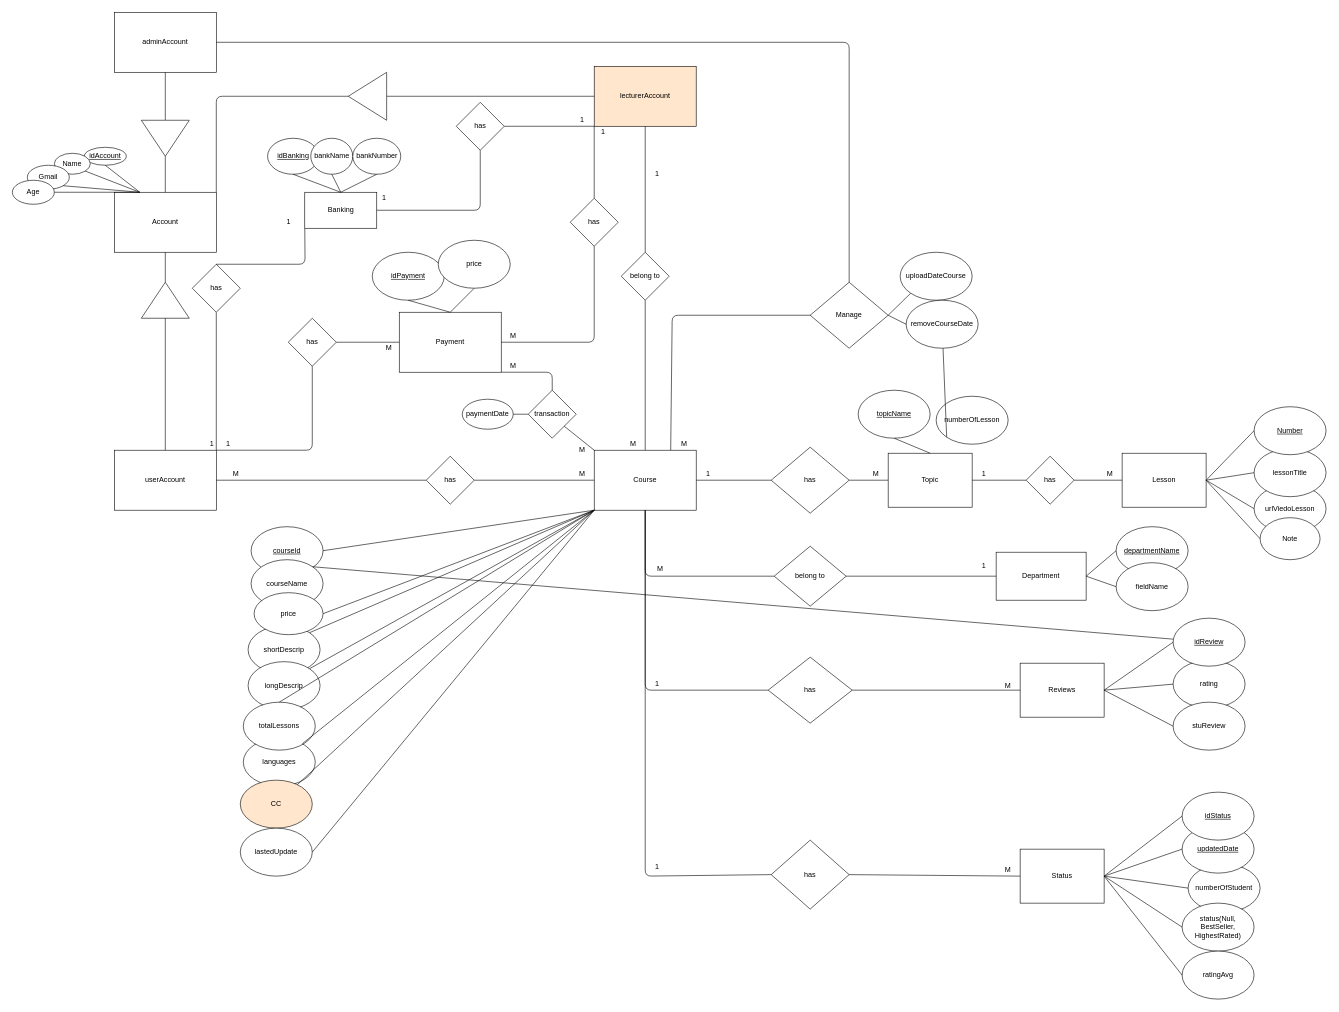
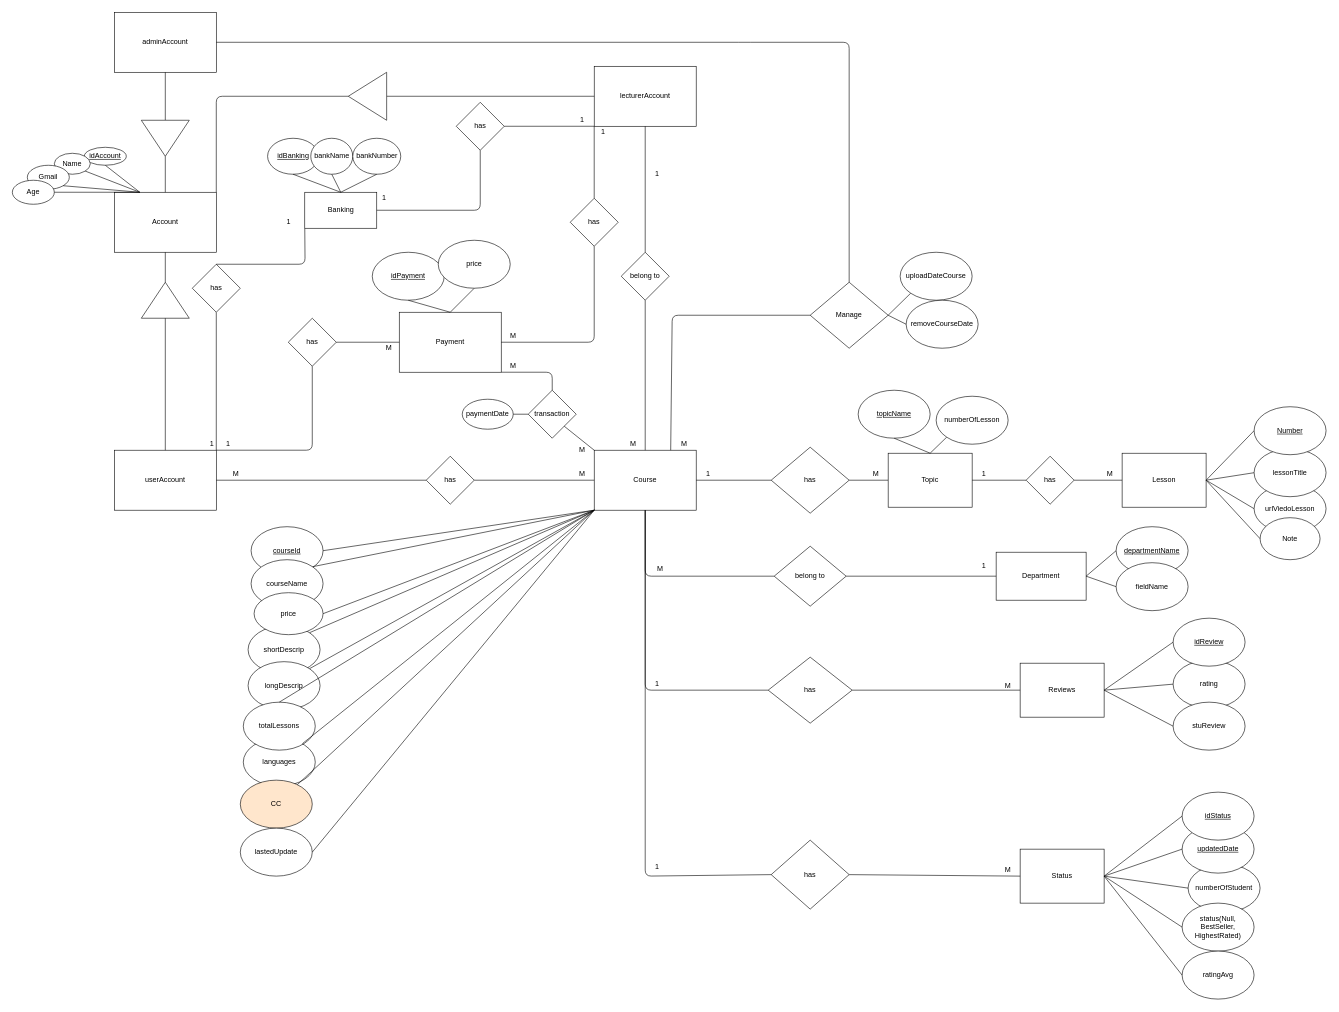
(645, 96) -> (645, 96)
(945, 393) -> (939, 445)
(743, 603) -> (447, 540)
